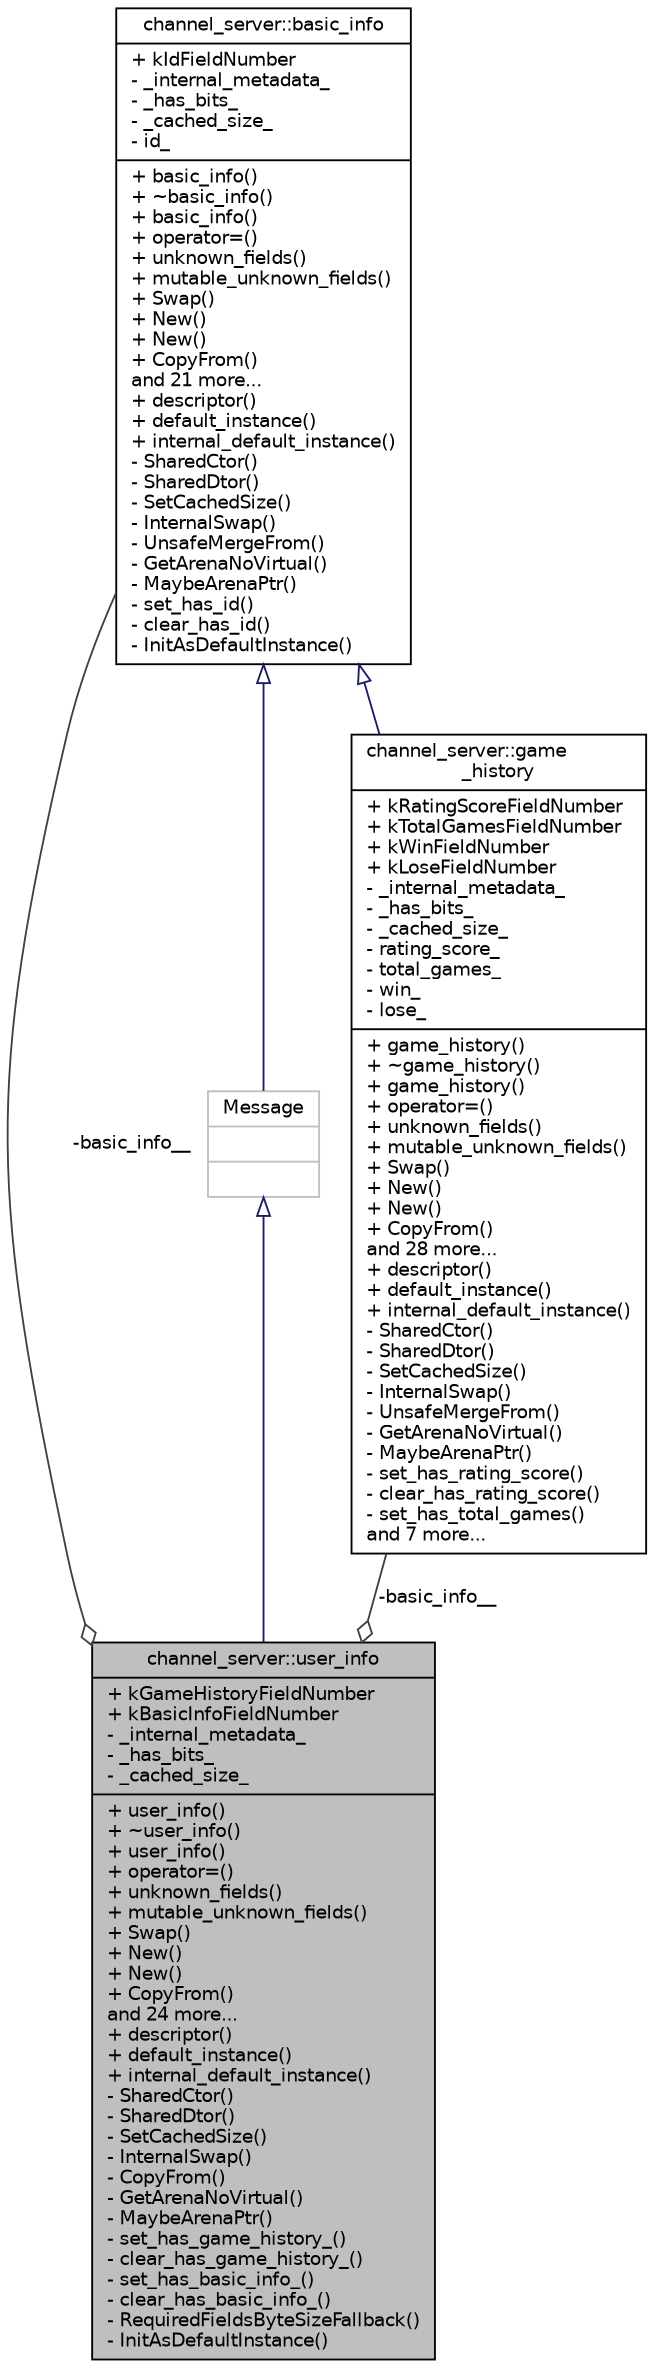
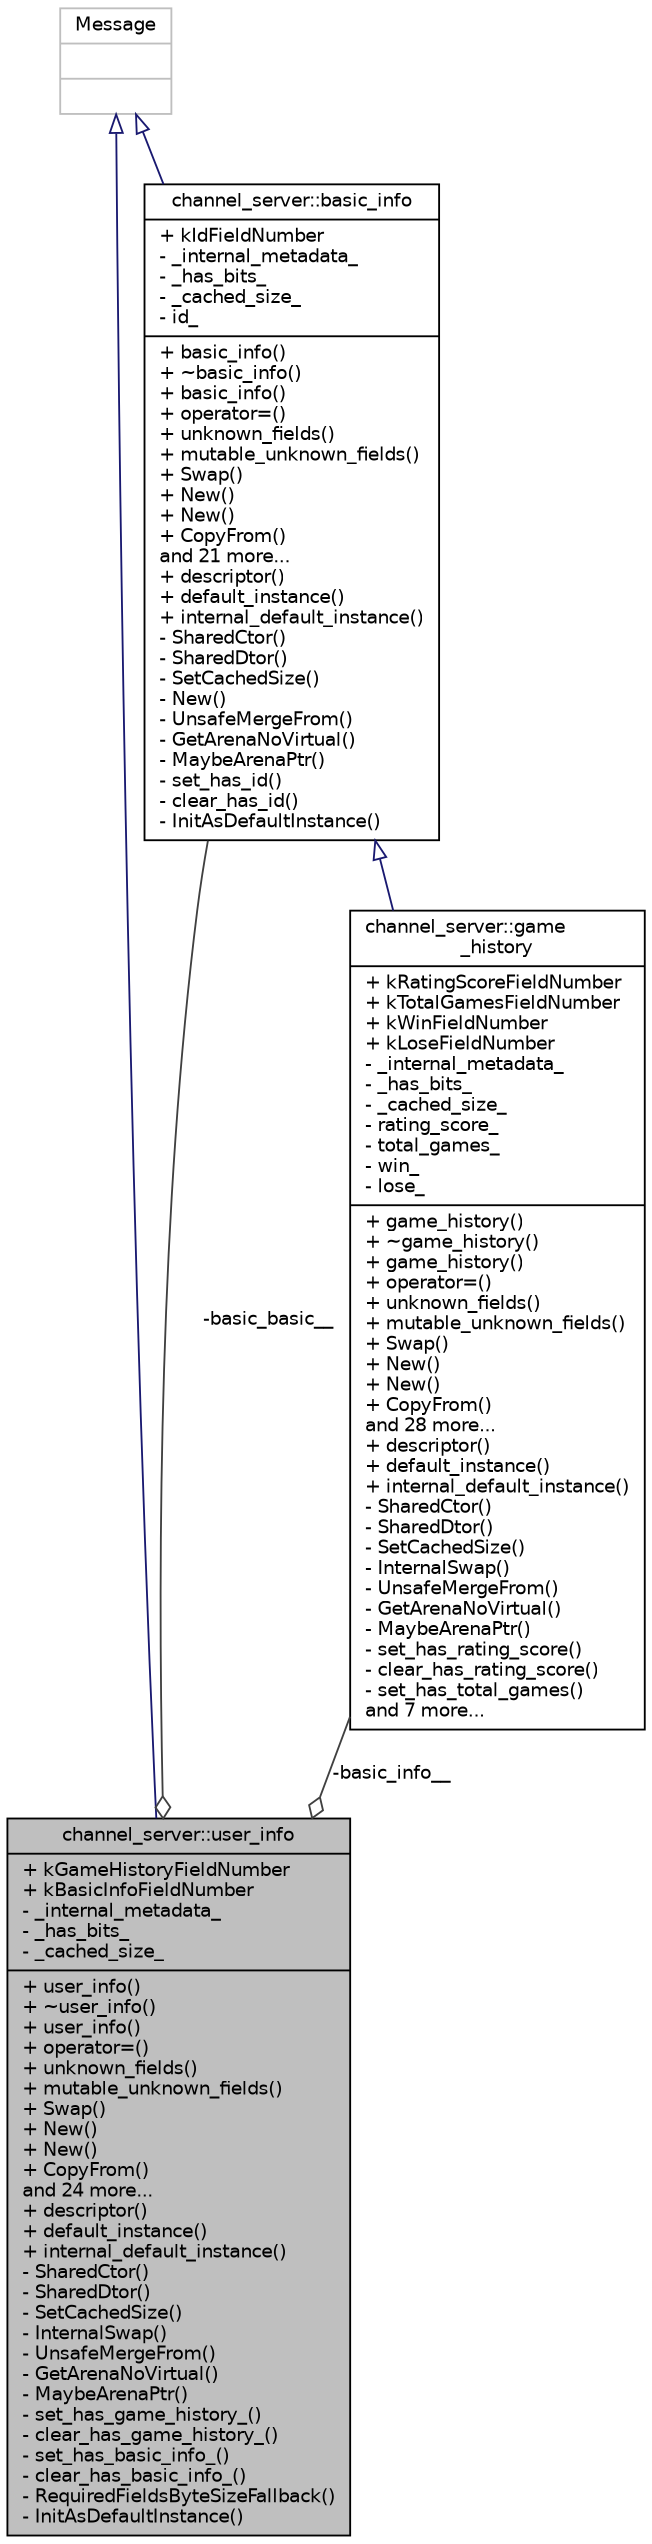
(204, 523) -> (194, 699)
(264, 887) -> (153, 158)
(129, 1144) -> (266, 1320)
(166, 2178) -> (120, 2354)
